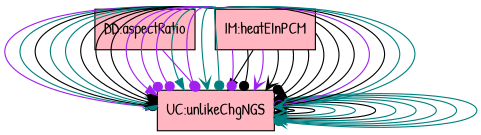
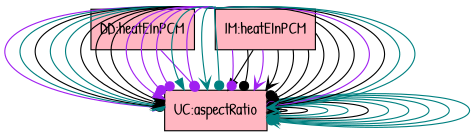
(145, 29) -> (143, 29)
(216, 110) -> (216, 110)
